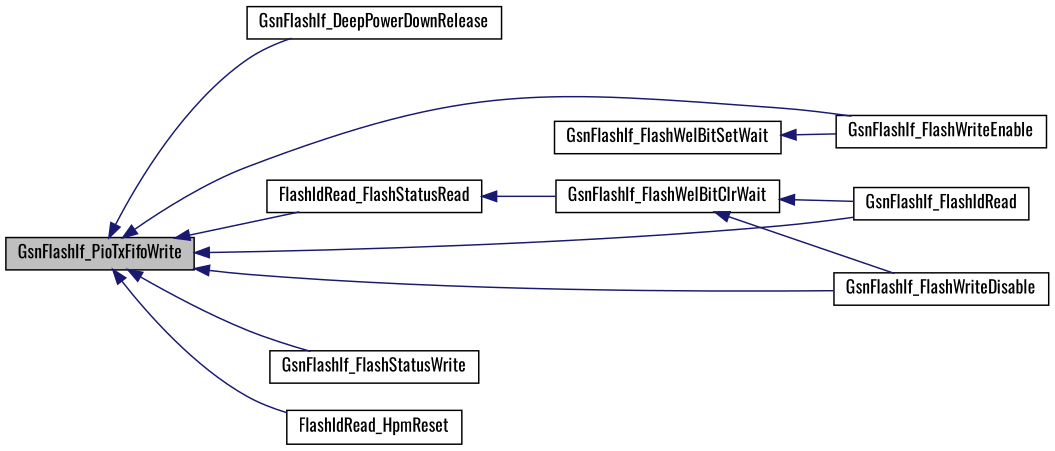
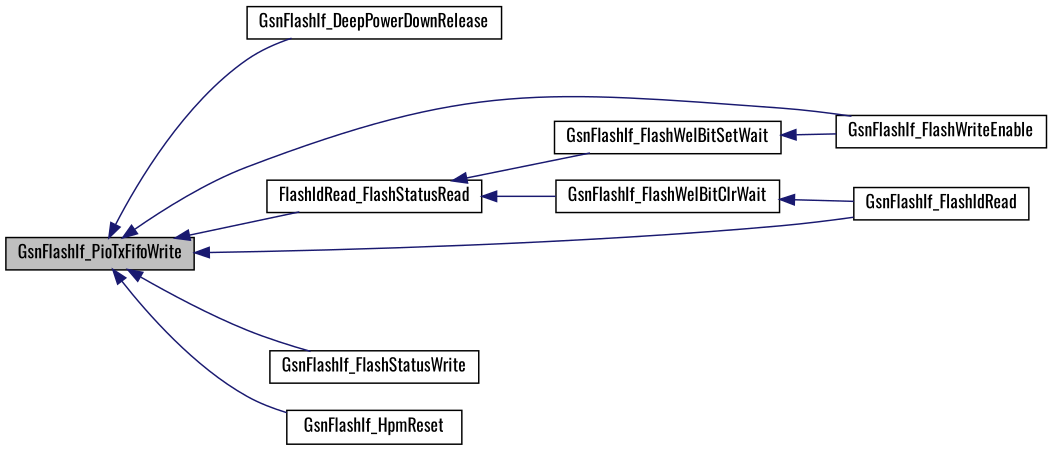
none -> (528, 165)
(941, 289) -> none
(374, 427) -> (374, 427)
